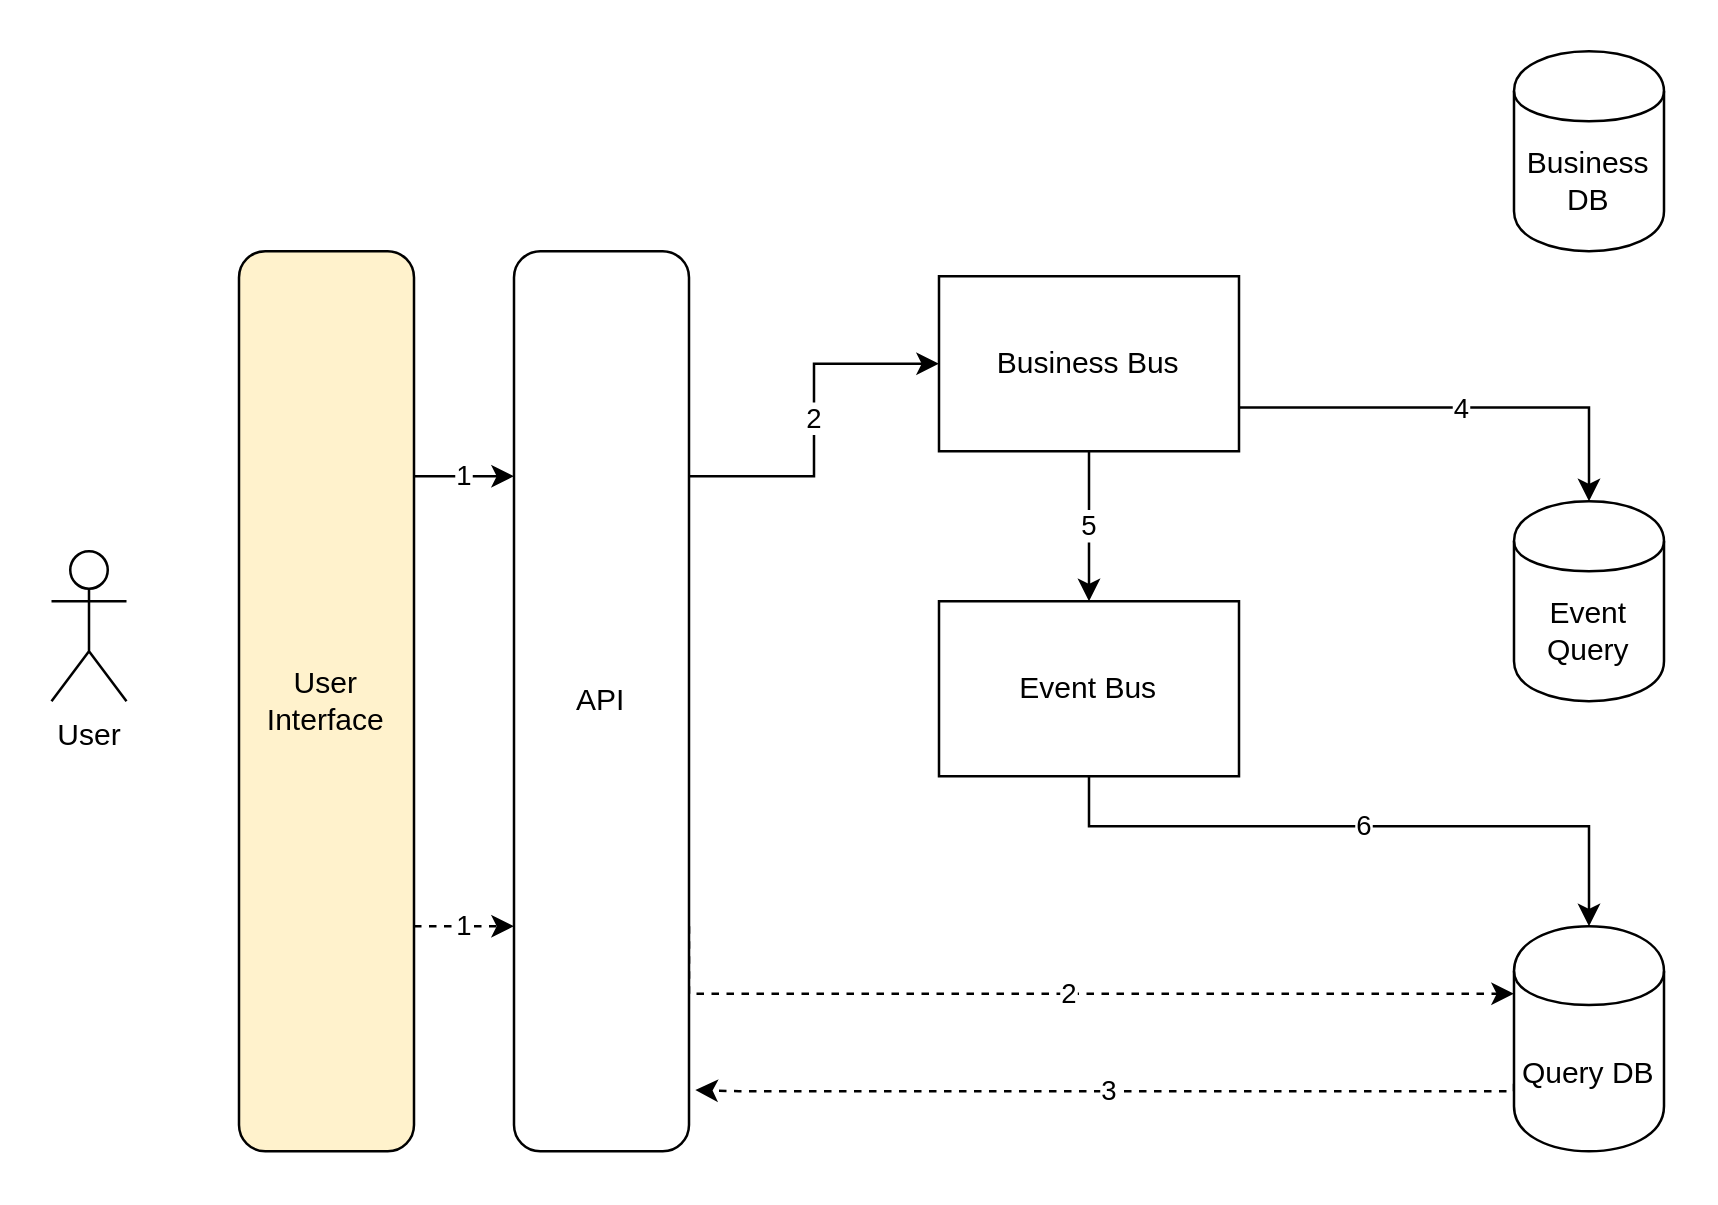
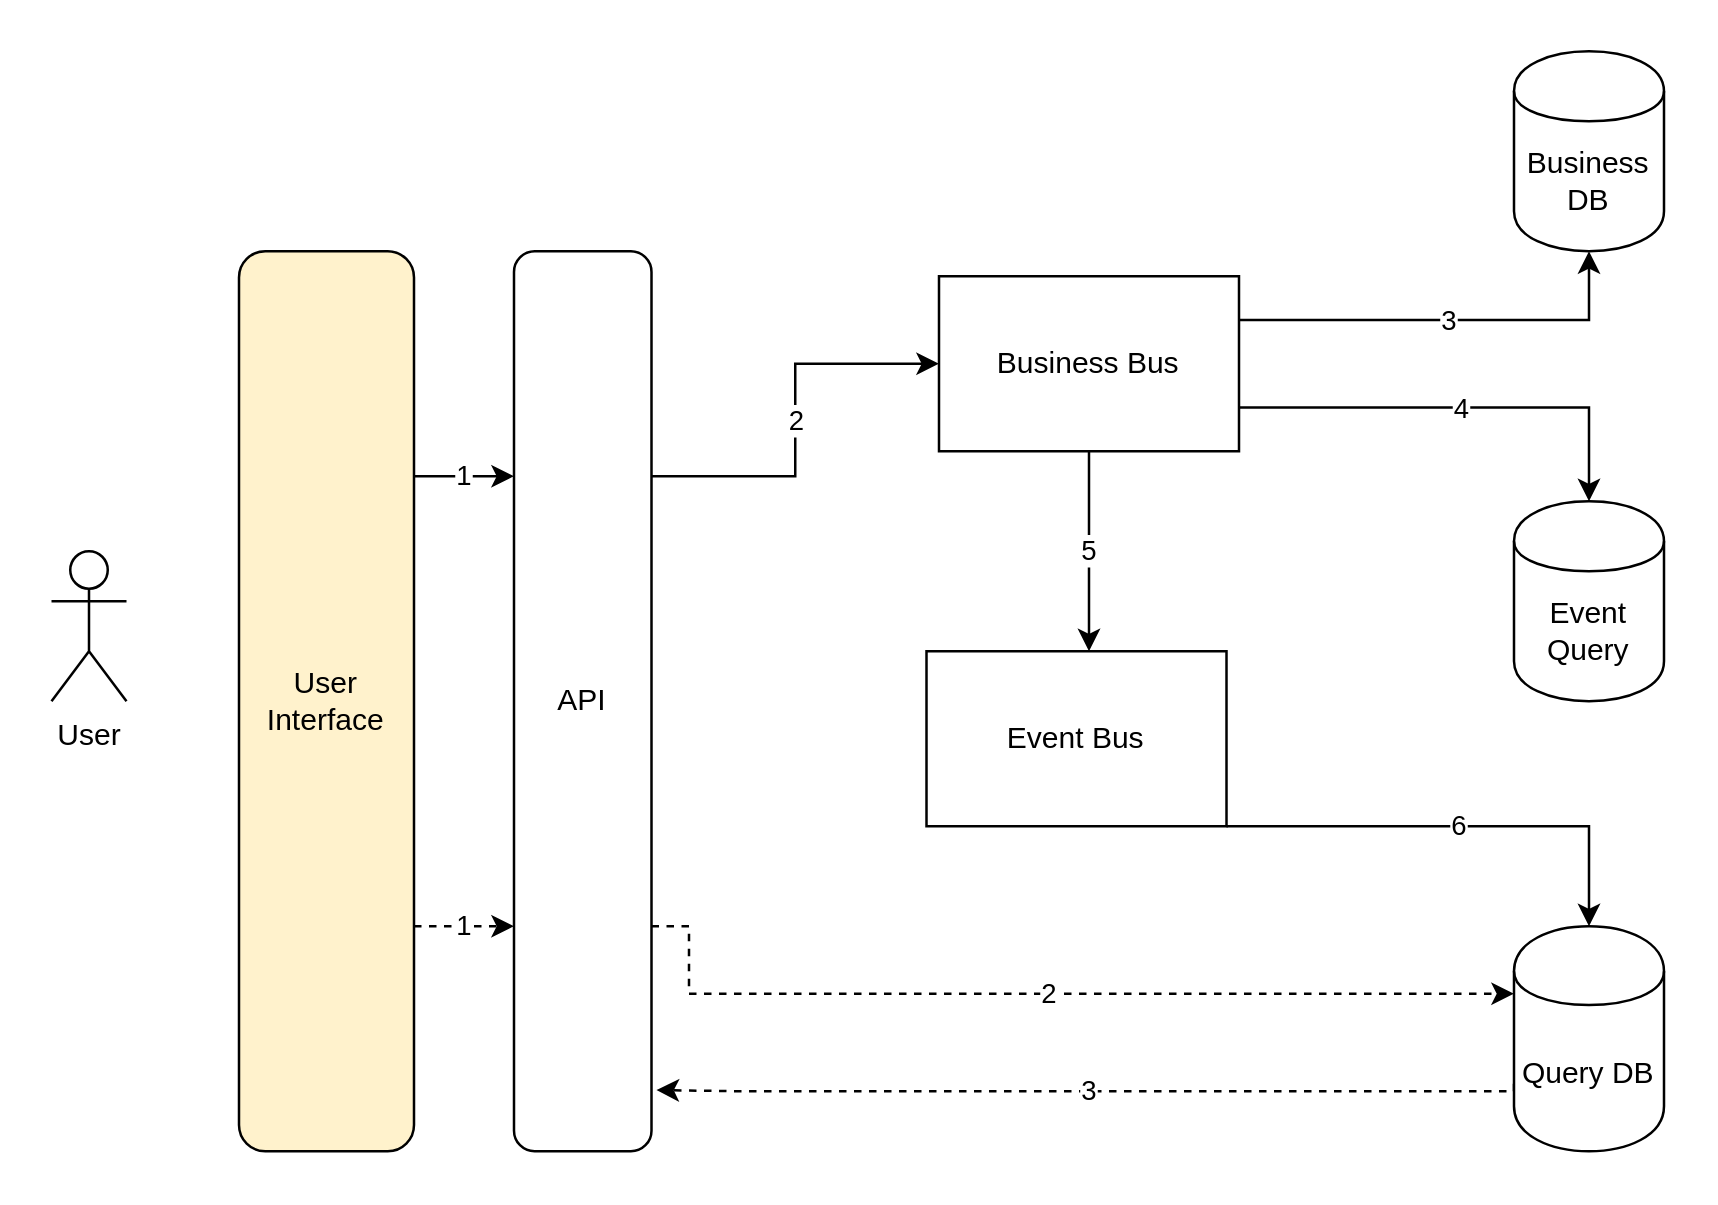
none -> (1440, 320)
(1089, 689) -> (1076, 739)
(601, 701) -> (583, 701)
